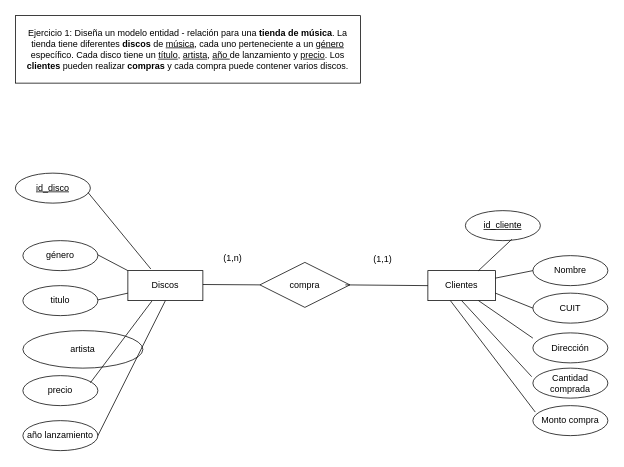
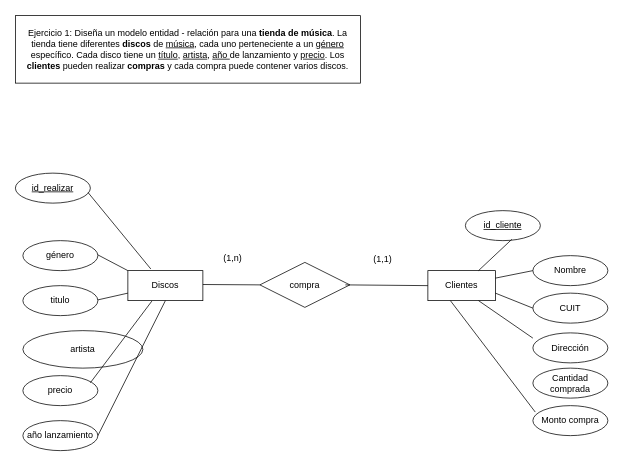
(53, 188) -> (53, 188)
(496, 338) -> none
